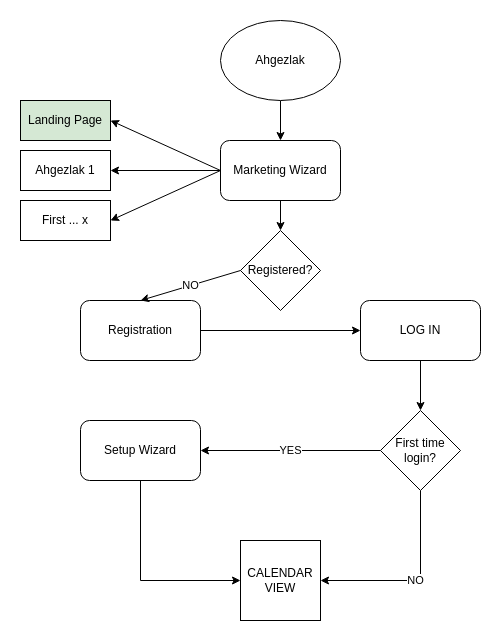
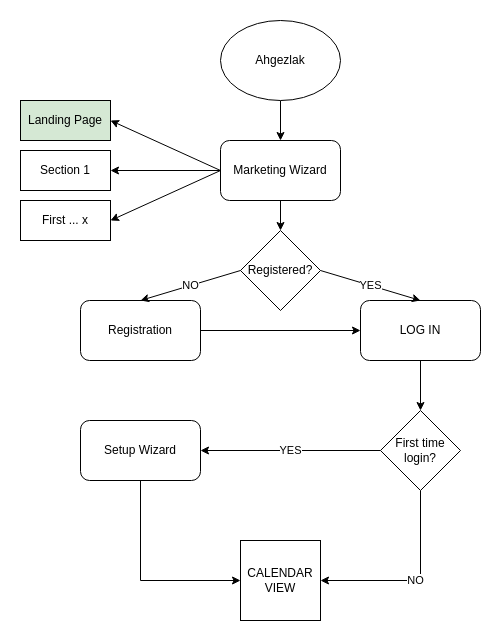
(66, 171) -> (66, 171)
none -> (367, 285)
